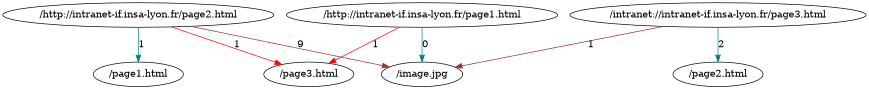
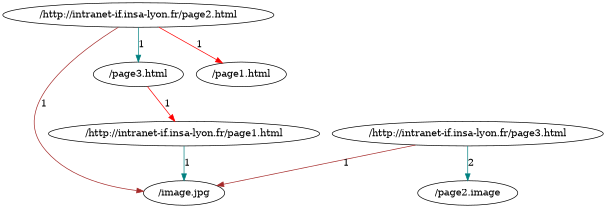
(718, 15) -> (468, 134)
(138, 41) -> (188, 43)
(367, 44) -> (159, 101)
(223, 45) -> (138, 41)
(301, 45) -> (44, 104)
(425, 45) -> (187, 163)
(718, 74) -> (468, 193)
